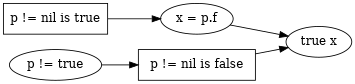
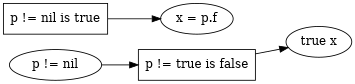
(255, 30) -> none
(56, 65) -> (56, 65)
(197, 65) -> (197, 65)
